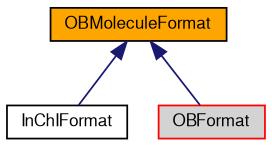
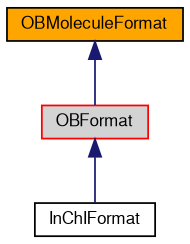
(97, 81) -> (95, 180)
